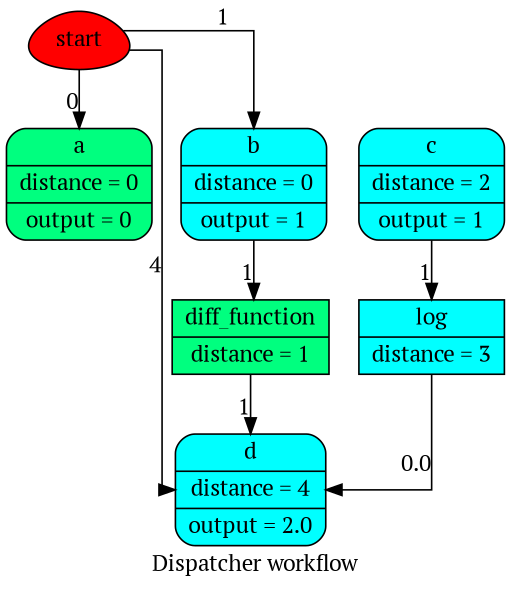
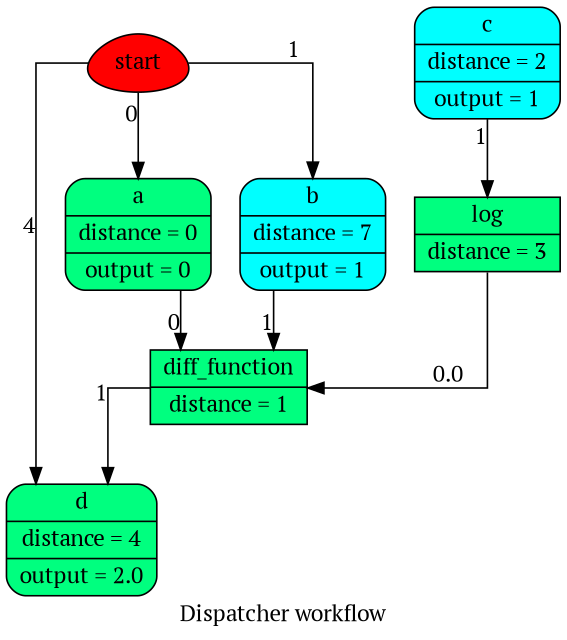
(254, 183) -> (313, 234)
none -> (181, 312)
(432, 337) -> (487, 234)
(432, 477) -> (463, 388)
(251, 490) -> (82, 540)
